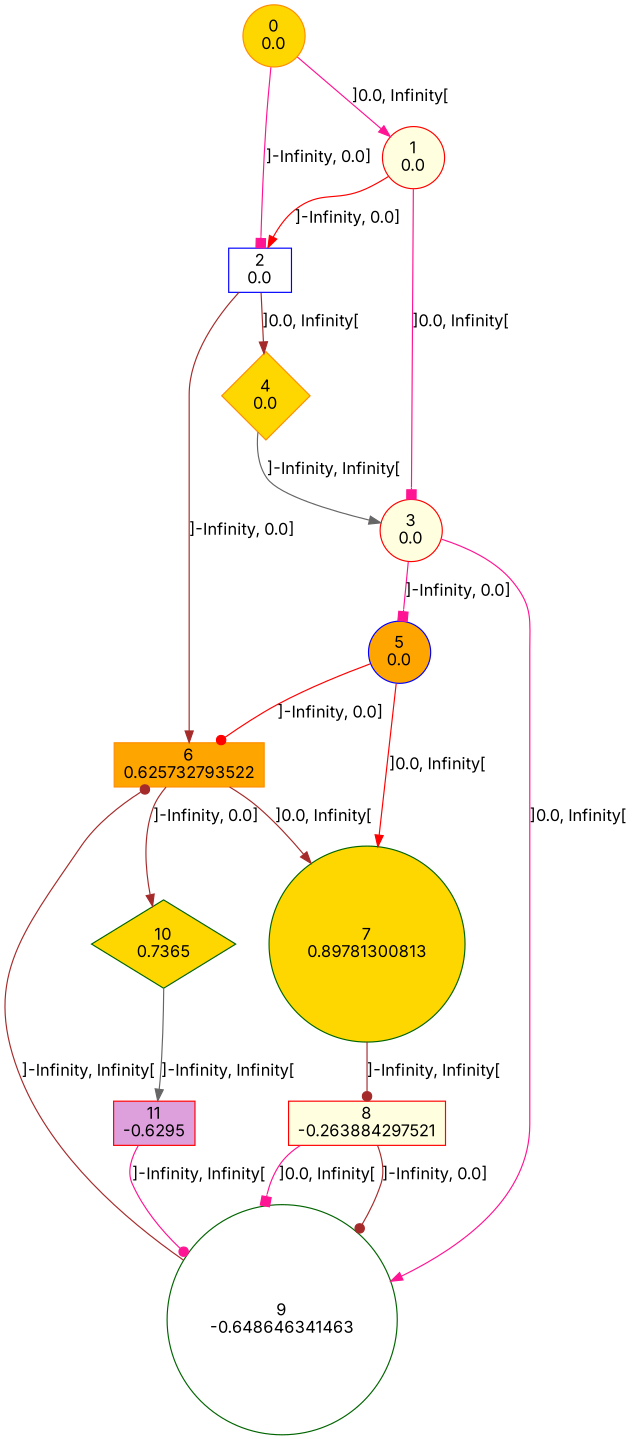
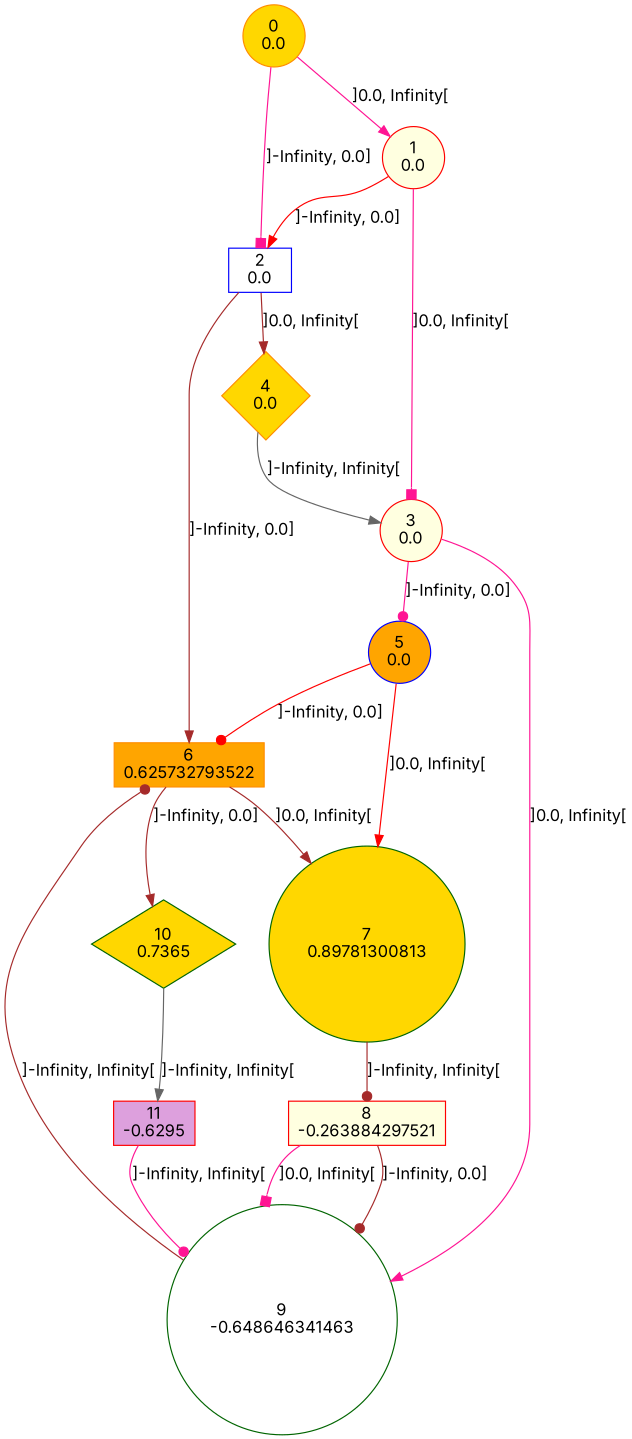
(406, 585) -> (406, 587)
